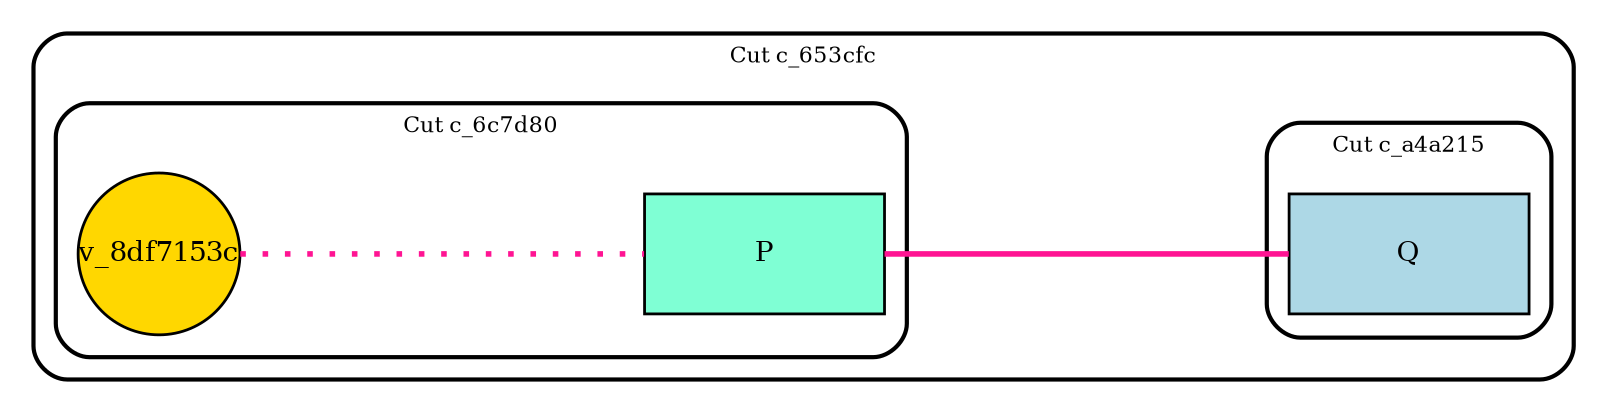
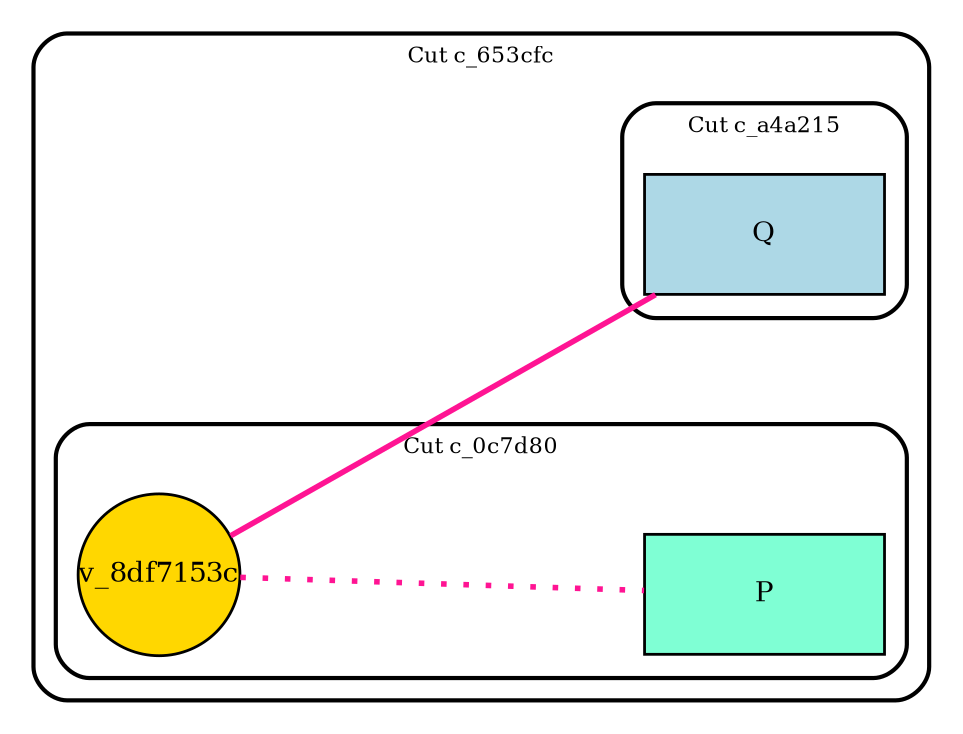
(481, 127) -> (481, 448)
(1087, 254) -> (464, 403)
